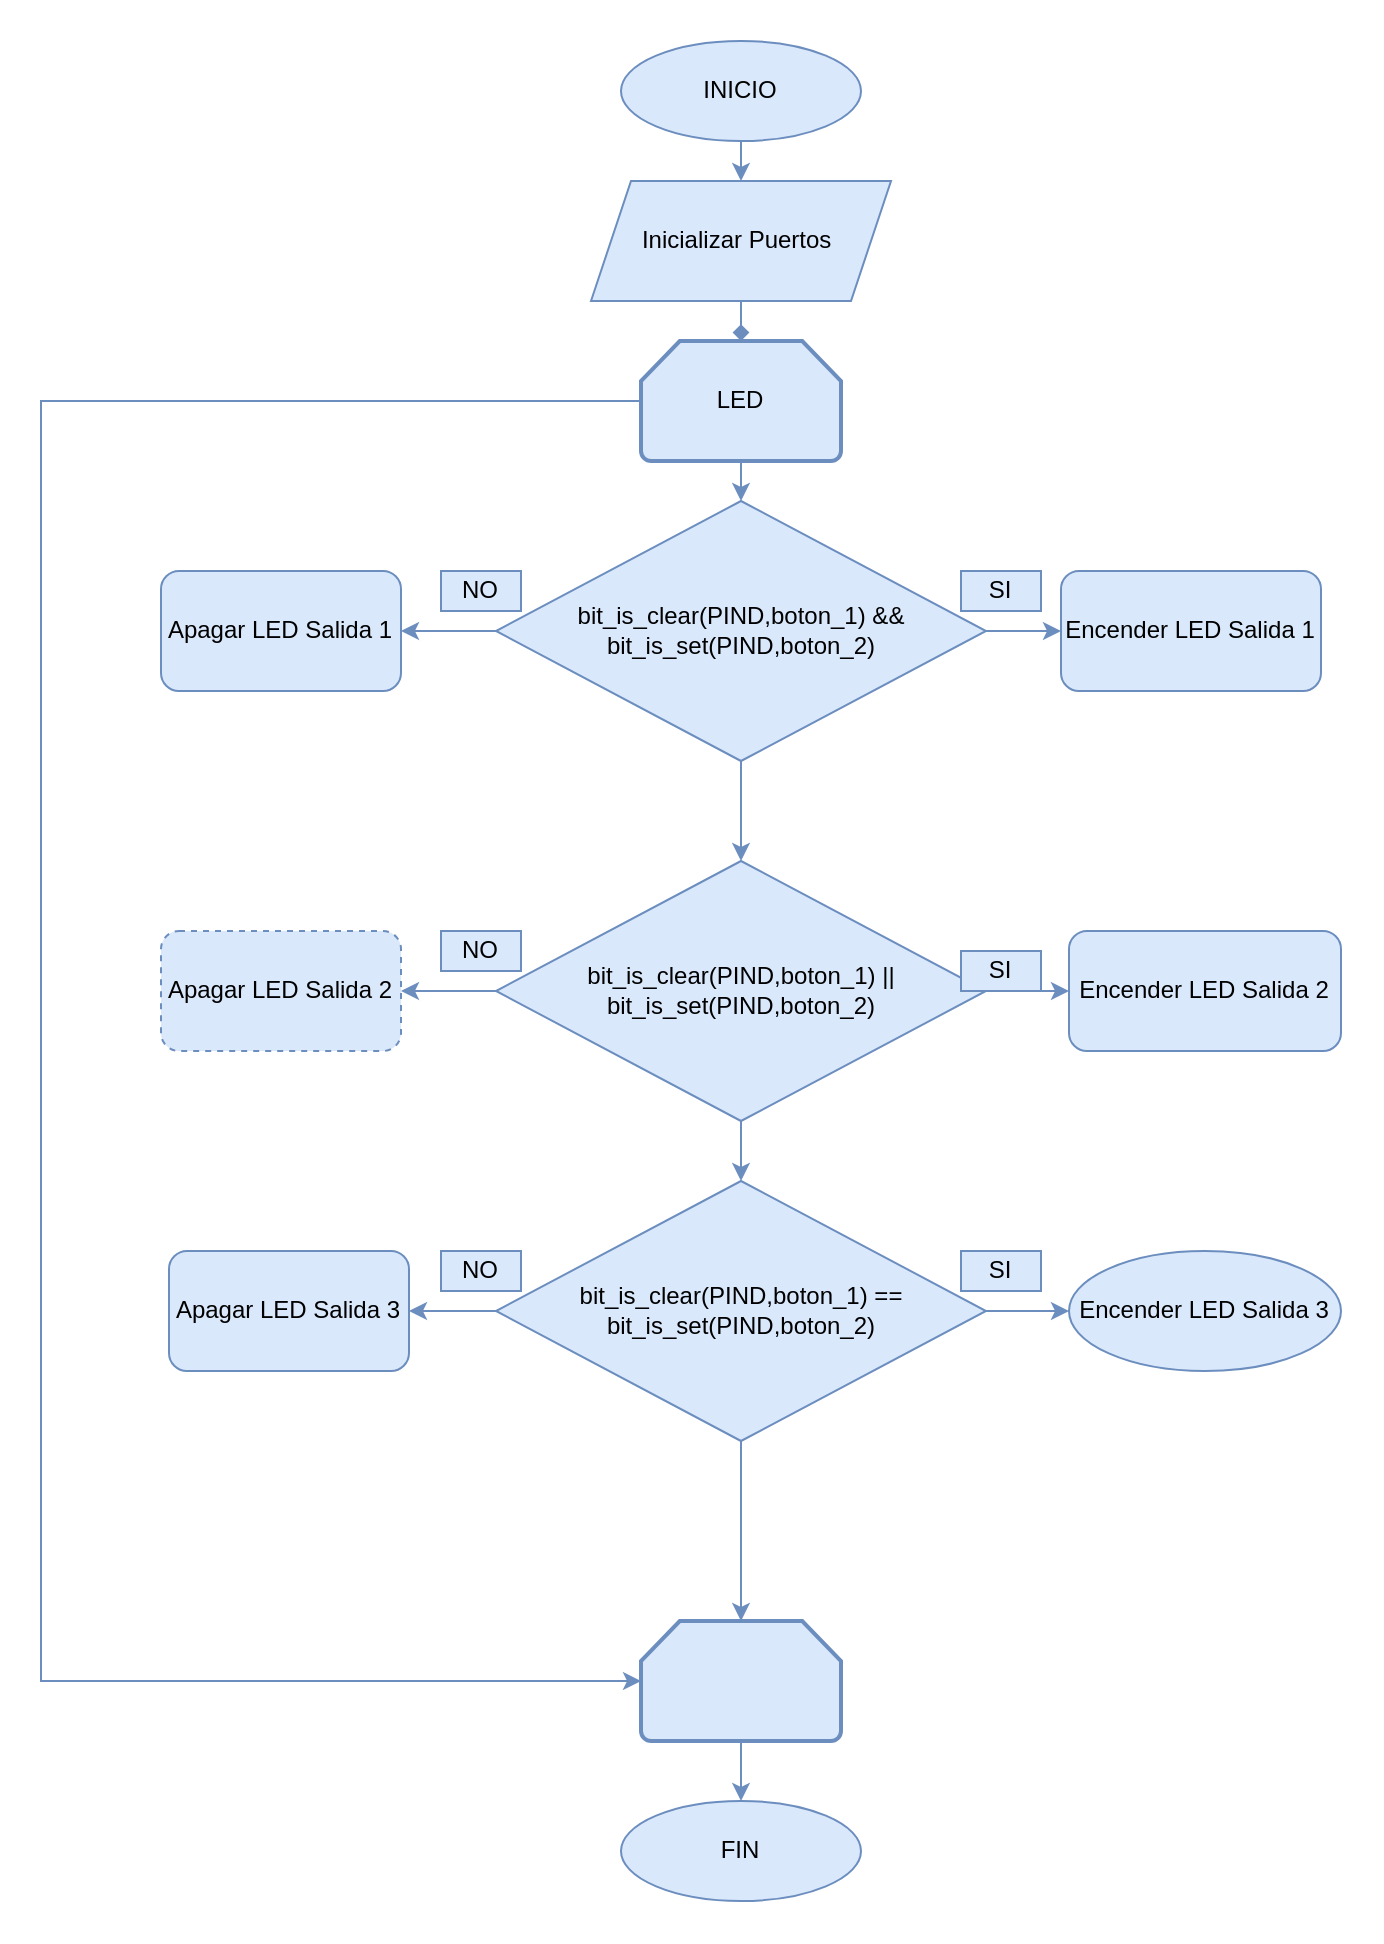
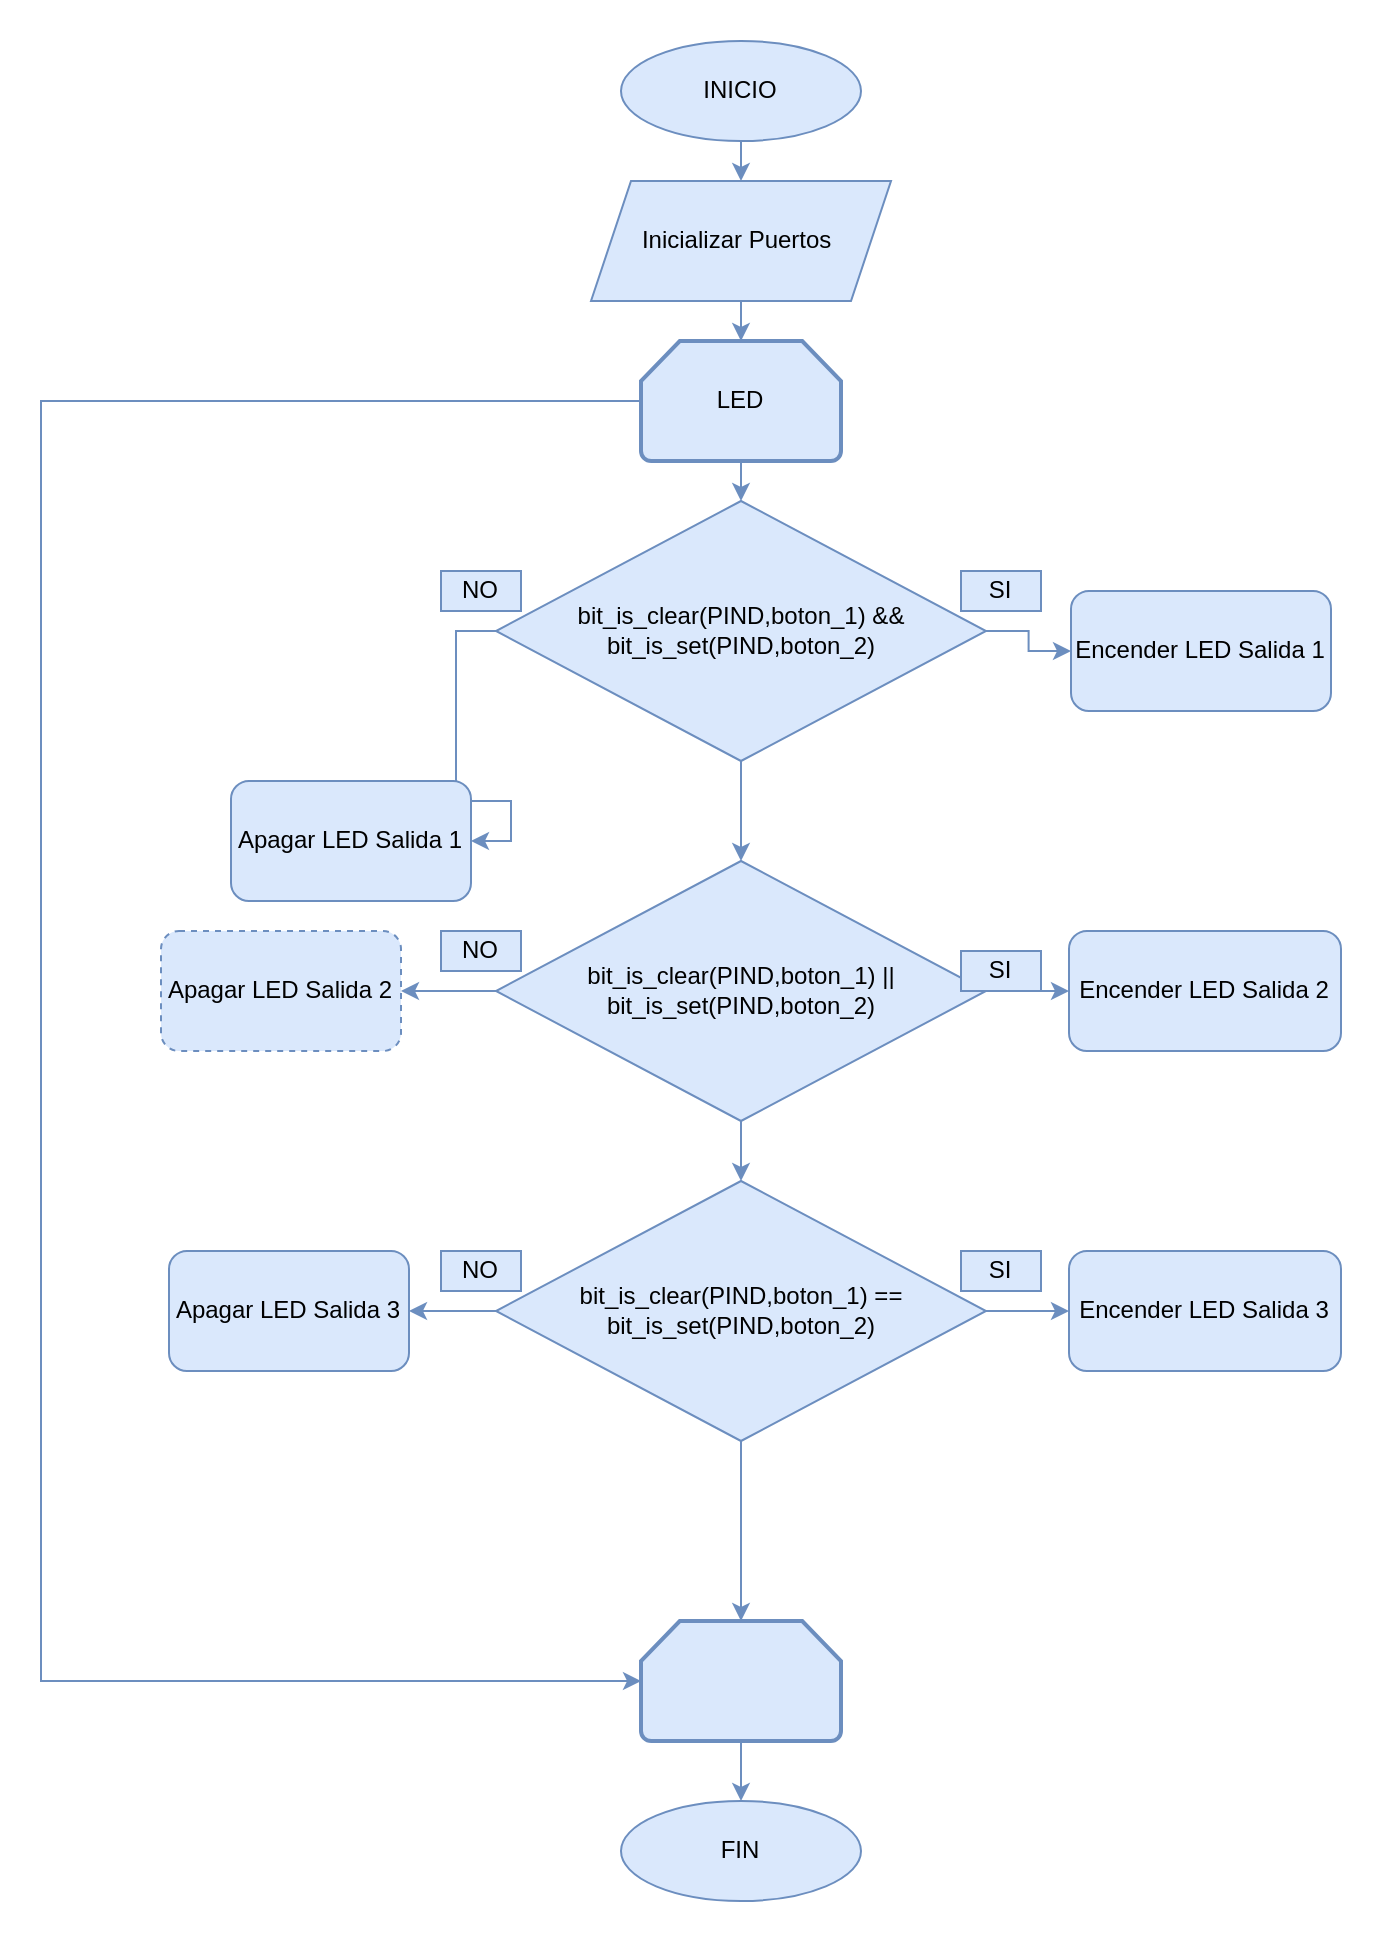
(741, 325) -> (741, 326)
(281, 631) -> (351, 841)
(1191, 631) -> (1201, 651)
(1205, 1311) -> (1205, 1311)
